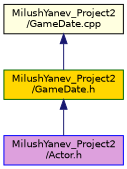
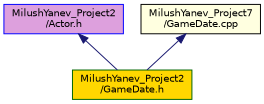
(64, 19) -> (201, 19)
(64, 123) -> (102, 55)
